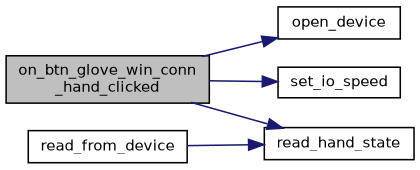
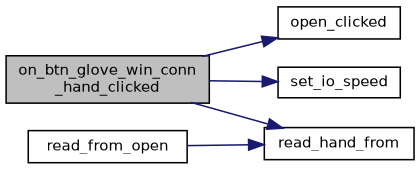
(339, 23) -> (339, 23)
(339, 144) -> (339, 144)
(108, 147) -> (108, 147)
